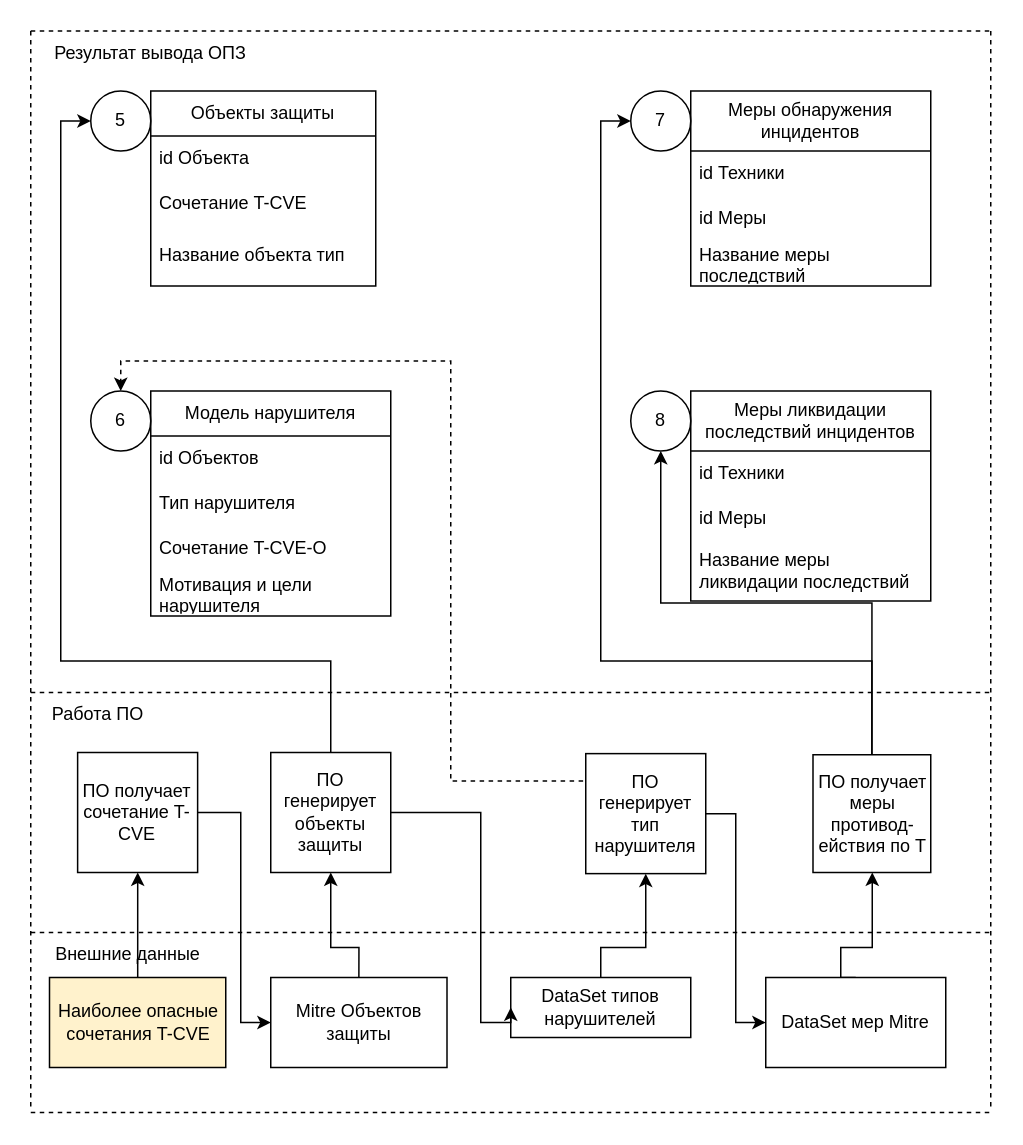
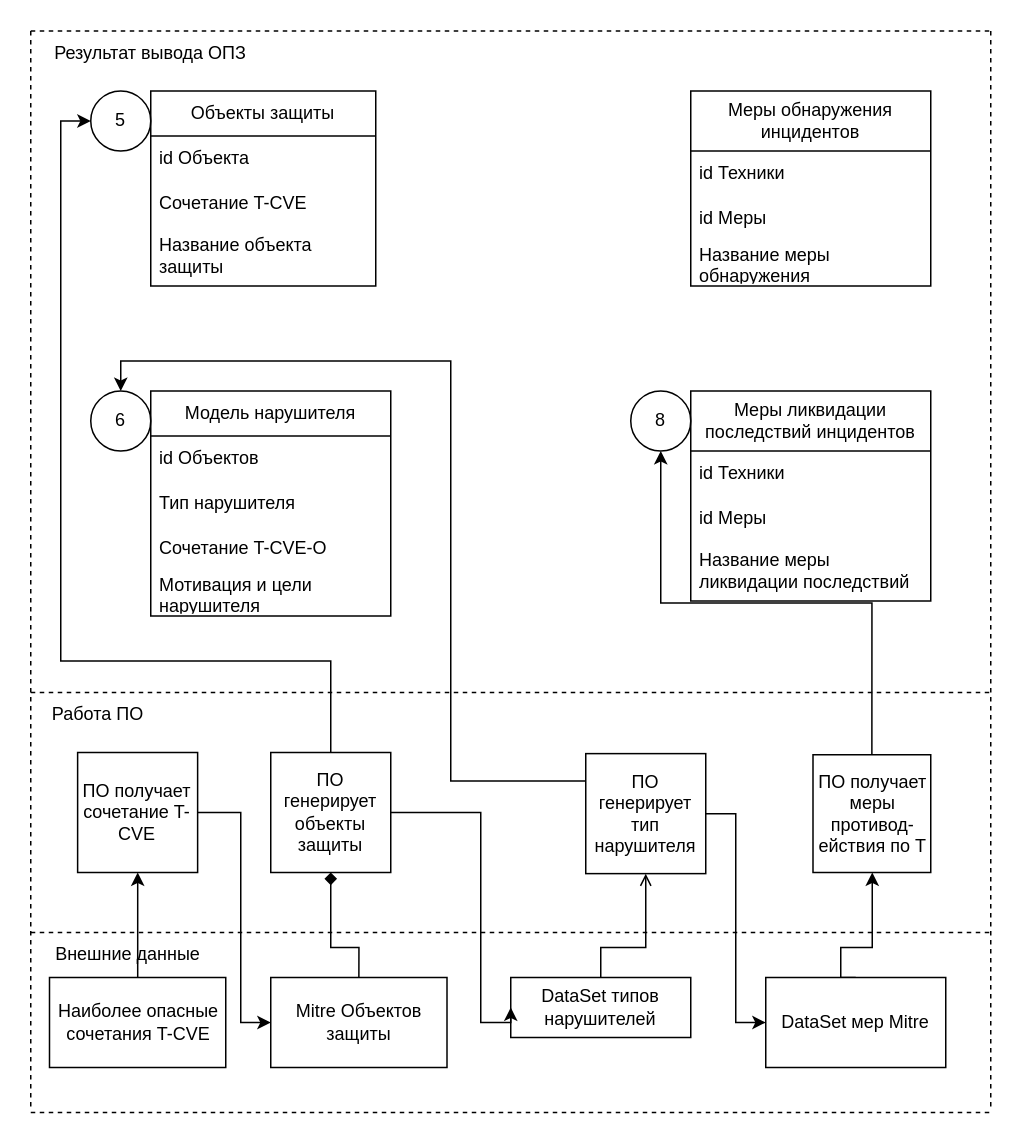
(661, 121) -> none
(256, 256) -> (265, 256)
(812, 263) -> (812, 263)
(451, 464) -> (451, 464)
(601, 515) -> none
(331, 884) -> (331, 885)
(646, 885) -> (646, 882)
(138, 1022) -> (138, 1022)
